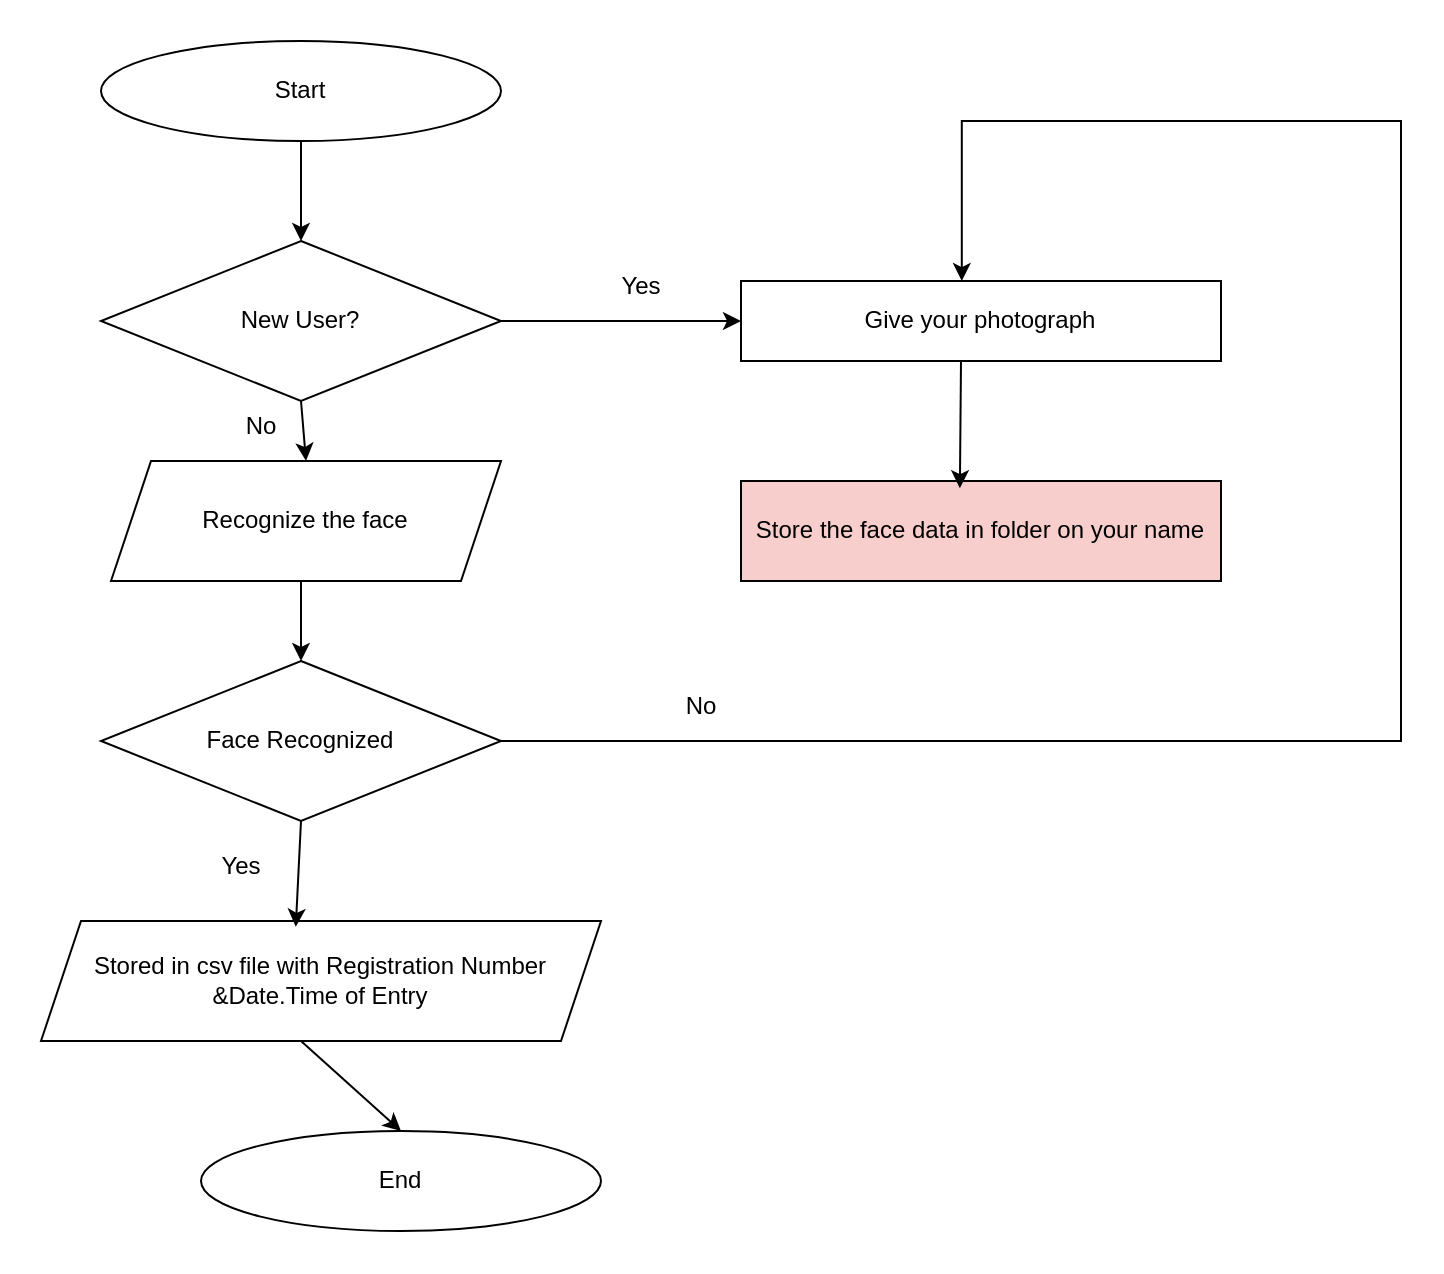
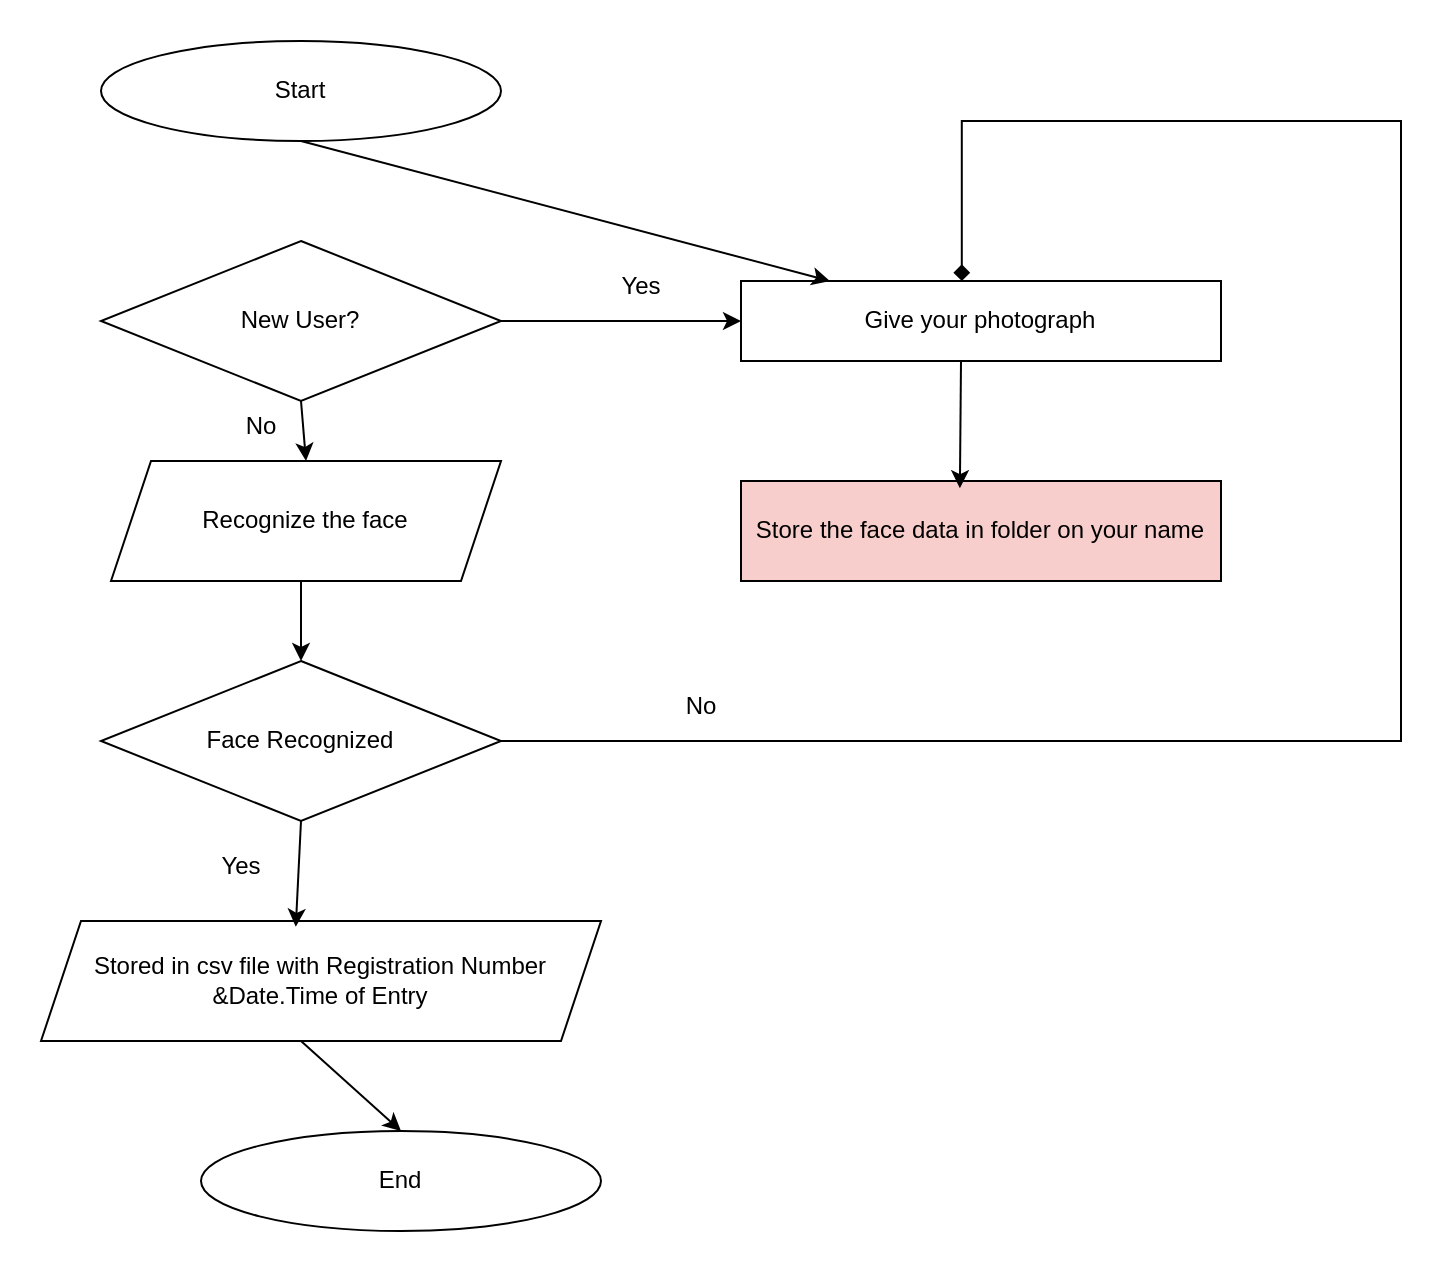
(301, 184) -> (559, 209)
(962, 266) -> (962, 265)
